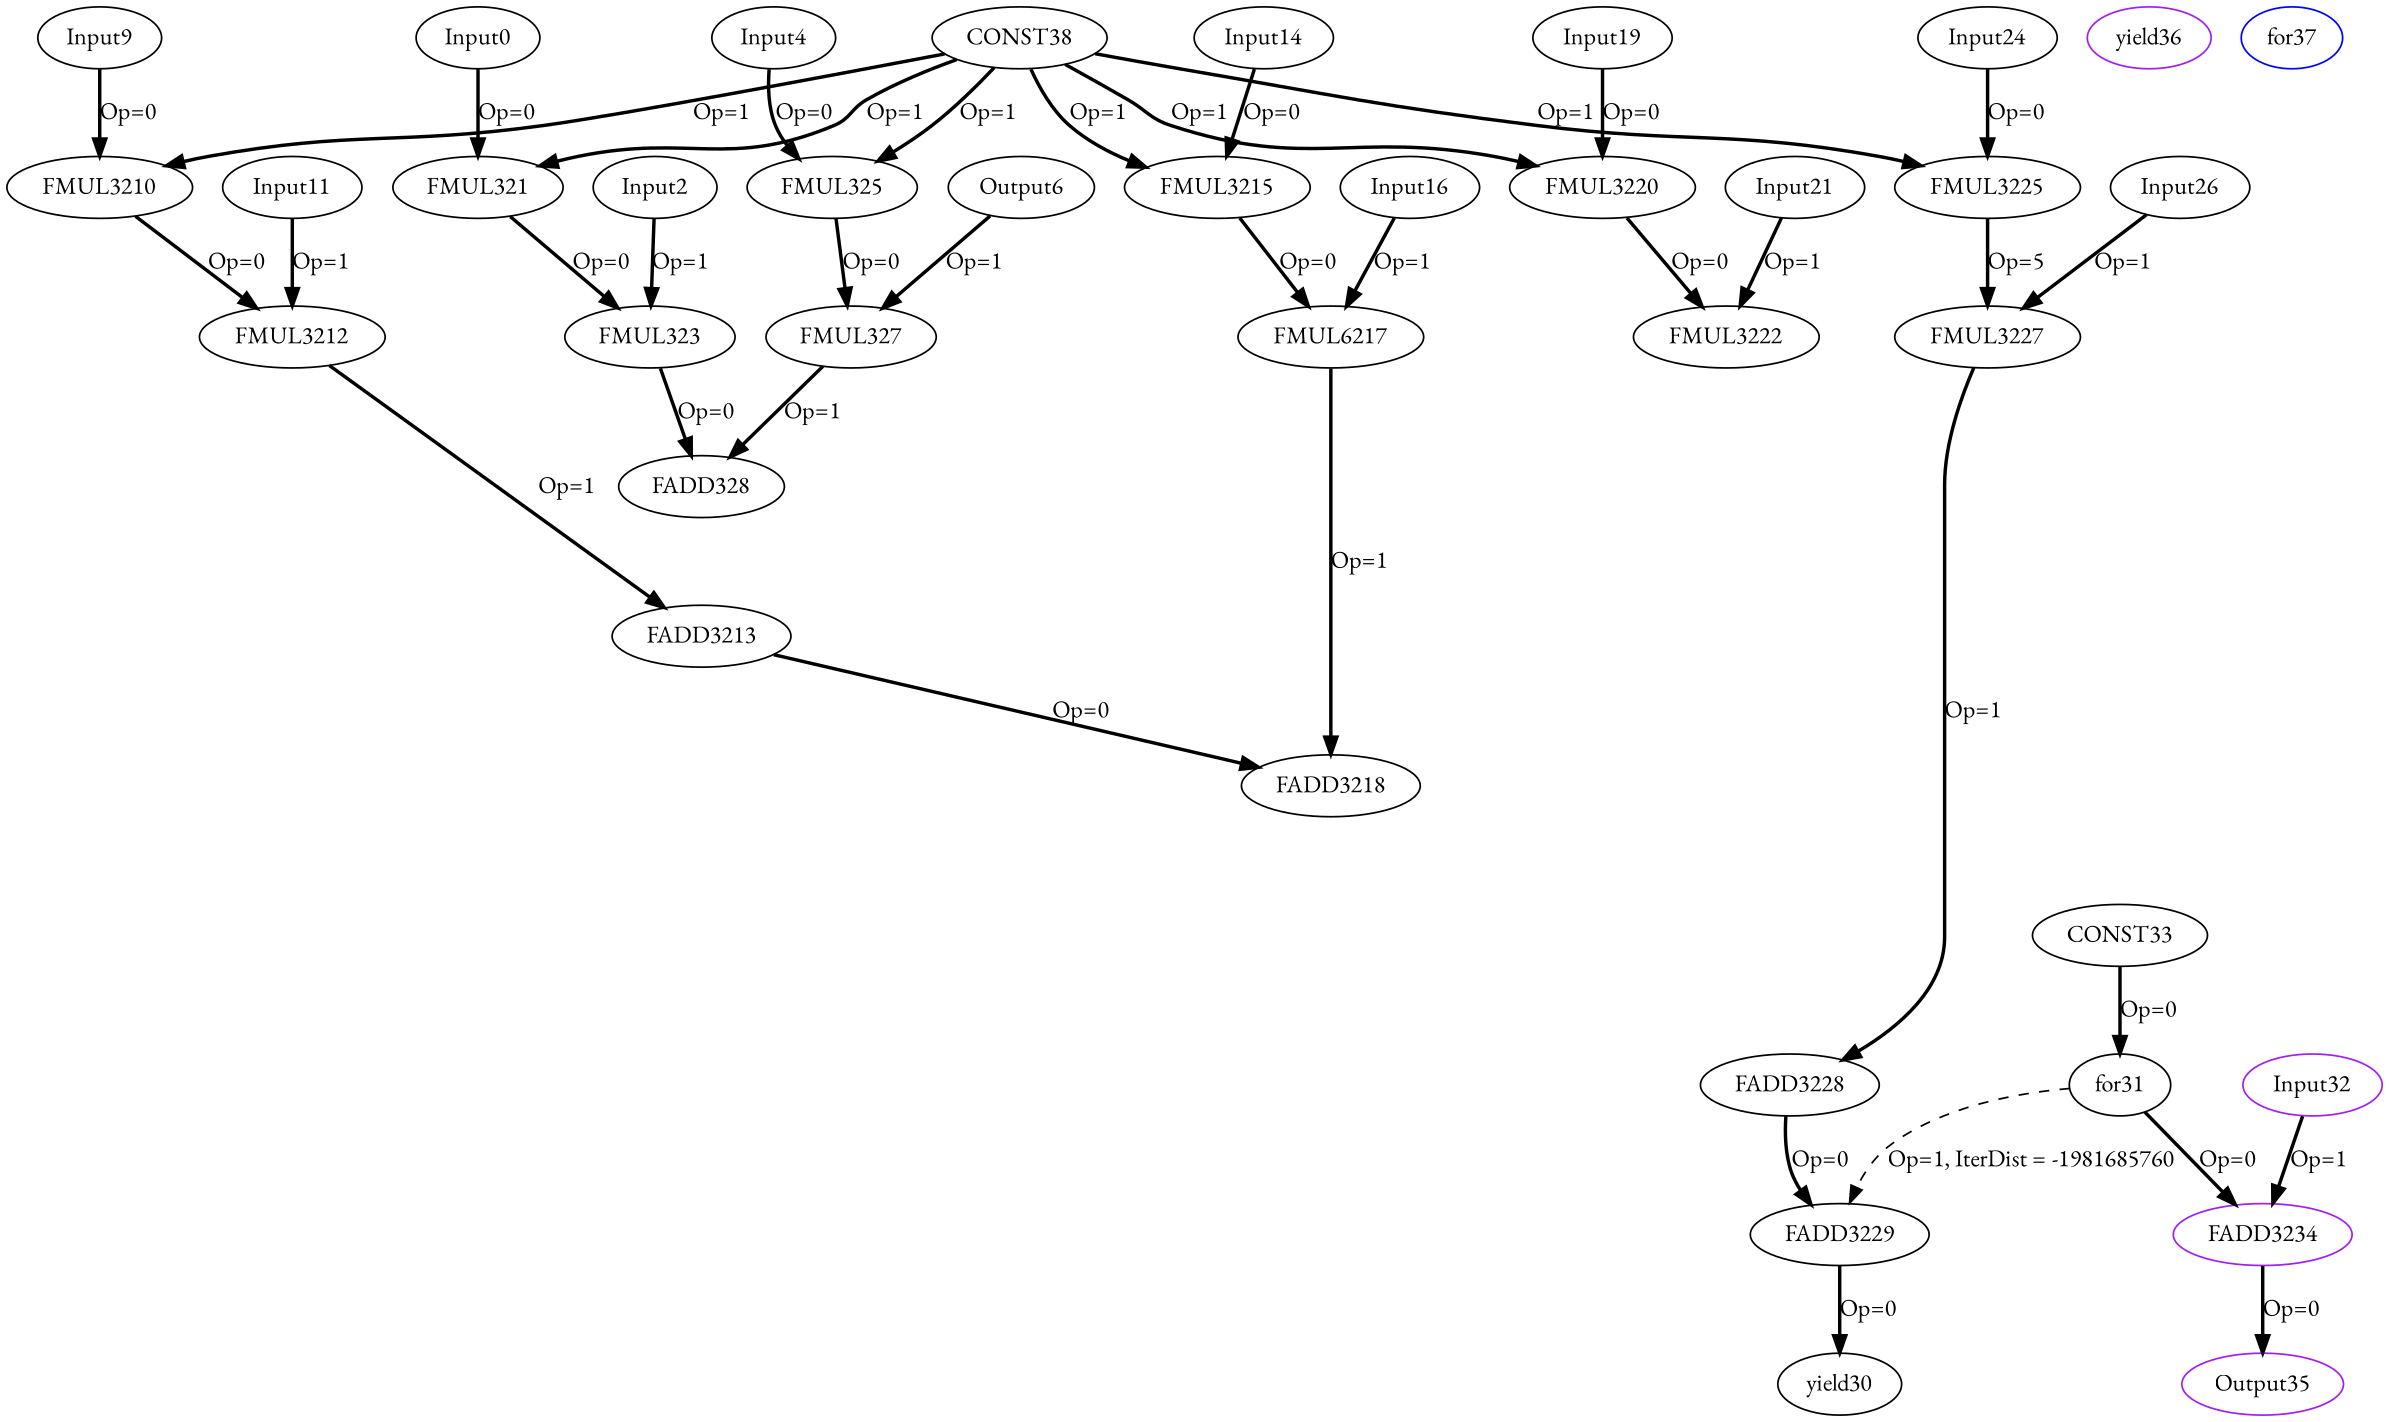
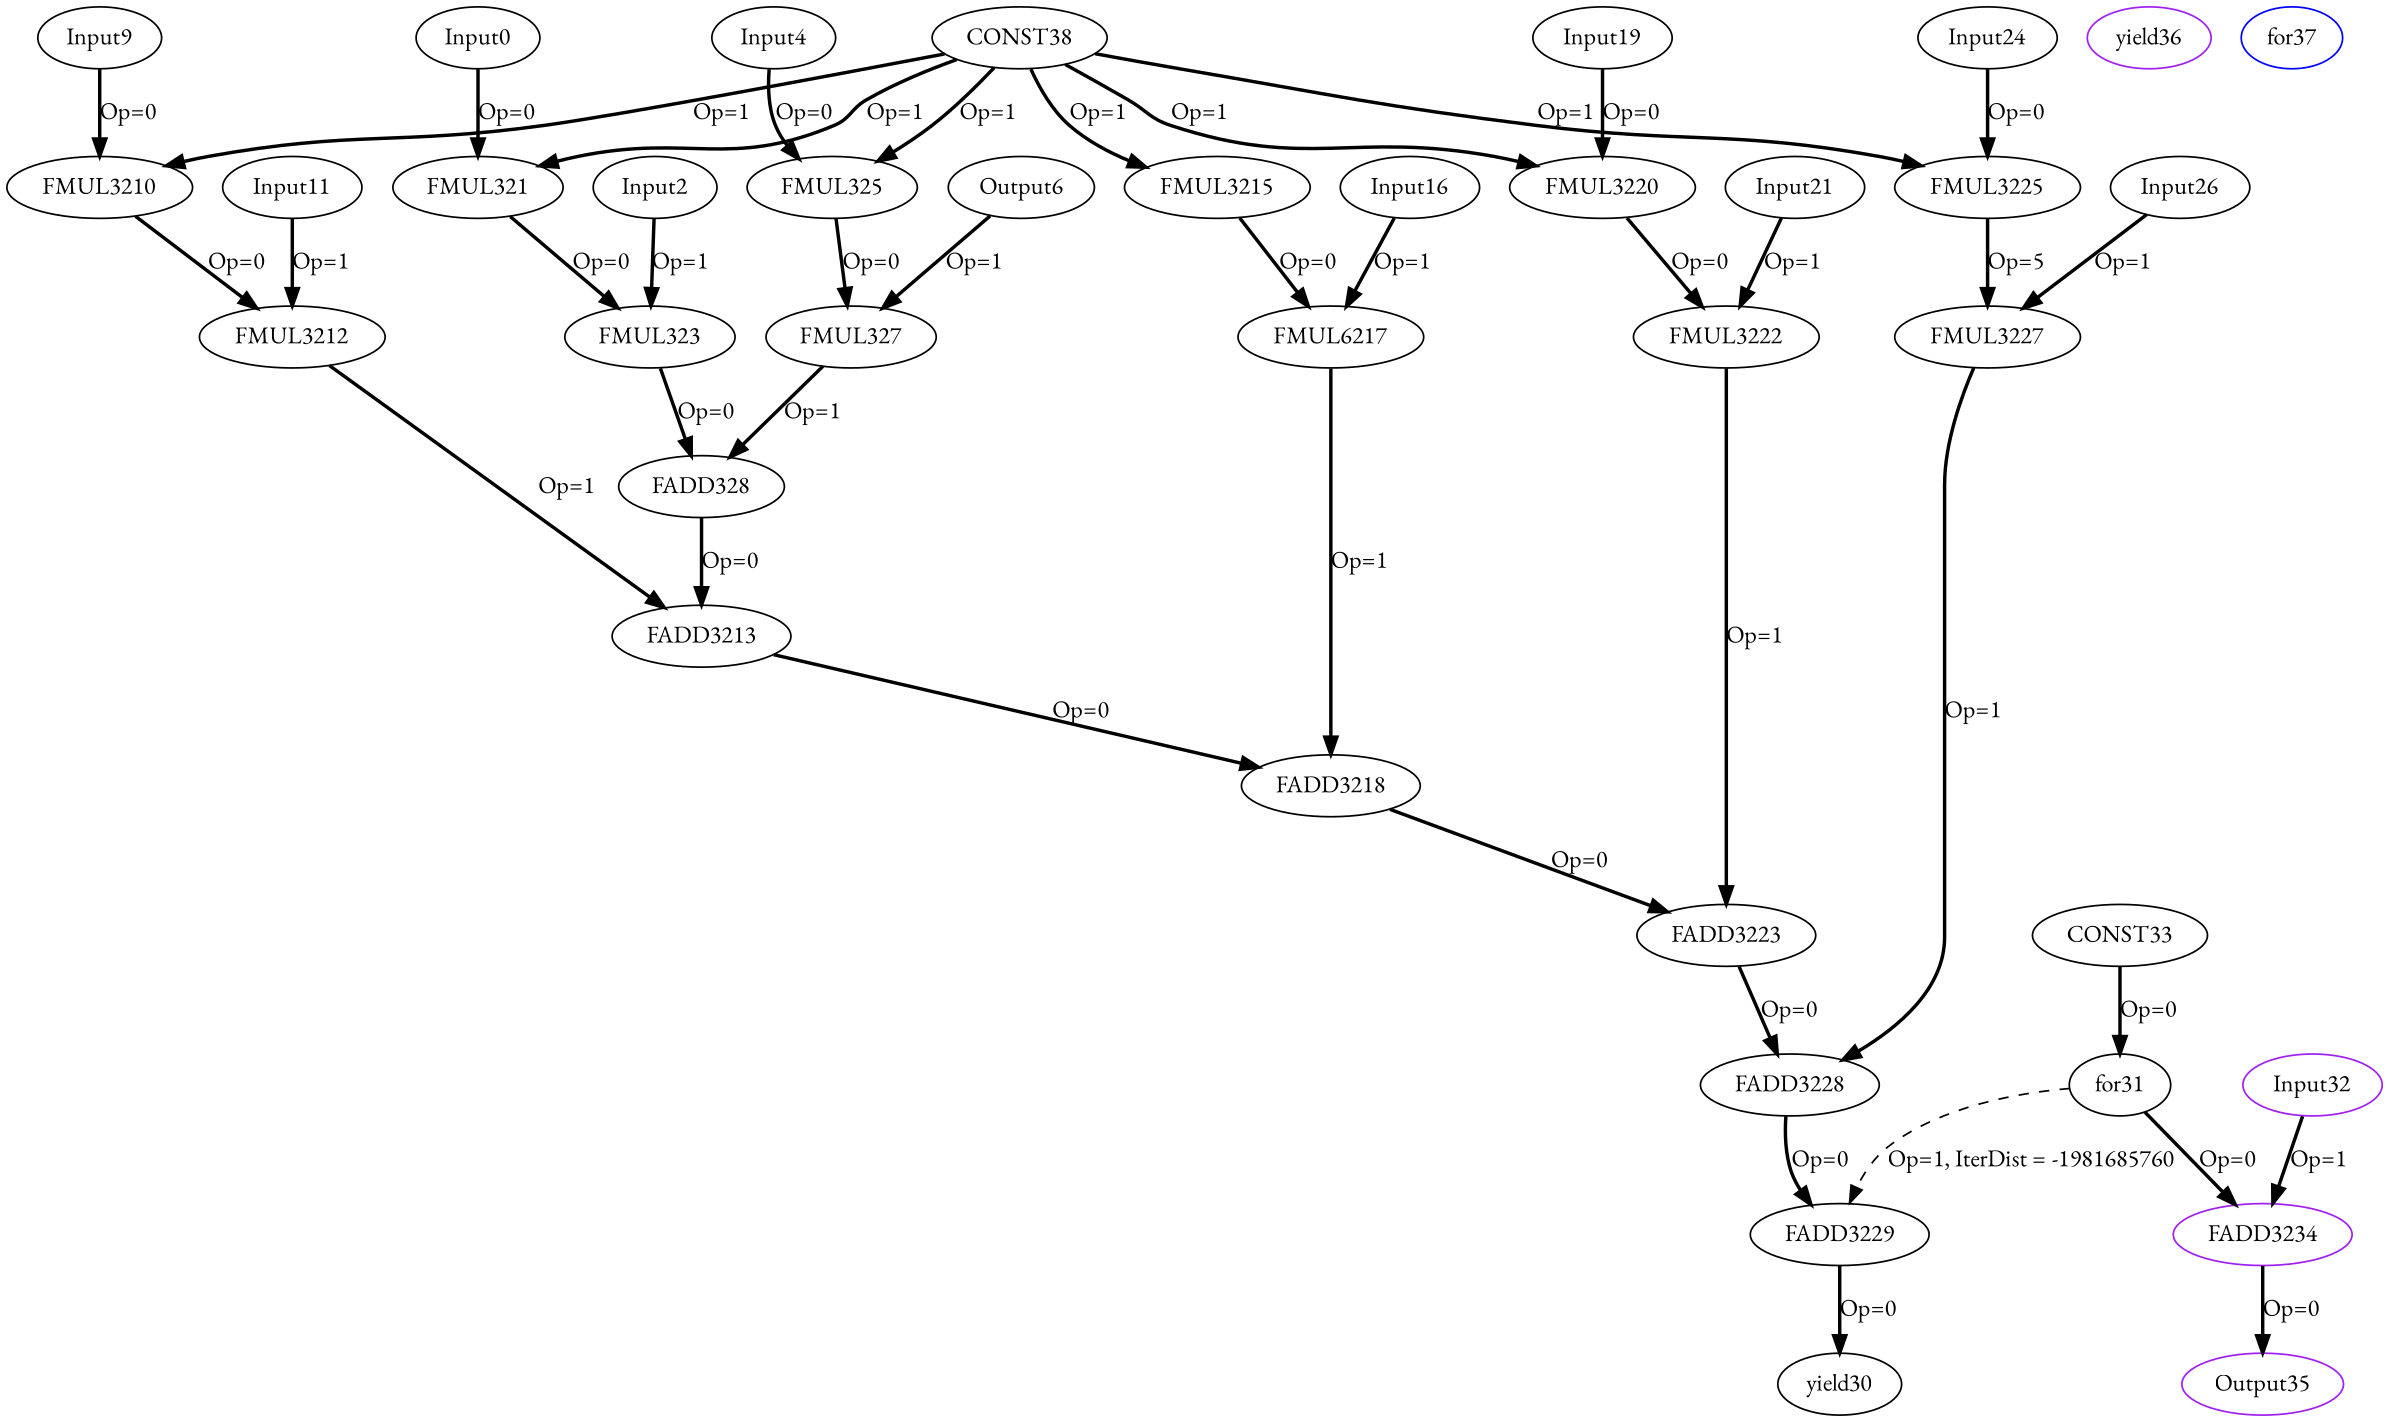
(1264, 38) -> none
none -> (702, 553)
none -> (1726, 935)
